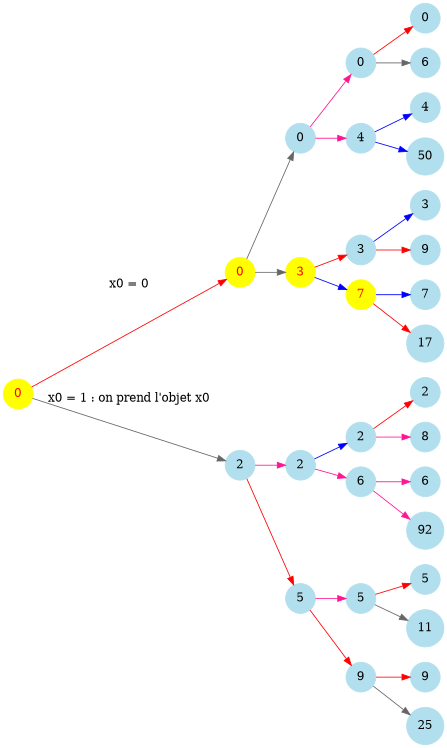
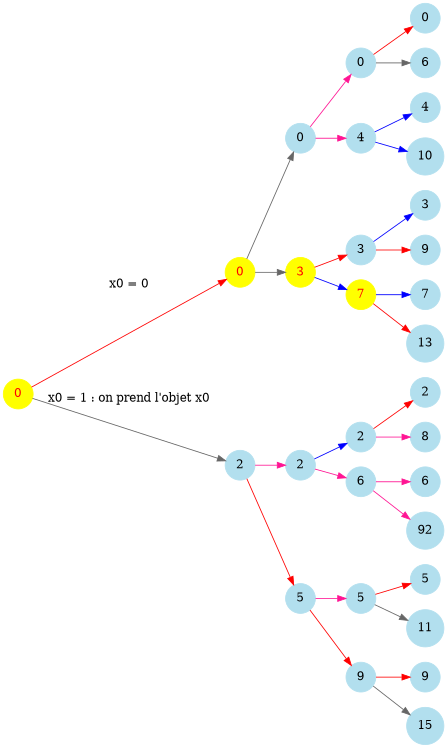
(425, 156) -> (425, 156)
(425, 344) -> (425, 344)
(425, 726) -> (425, 726)
